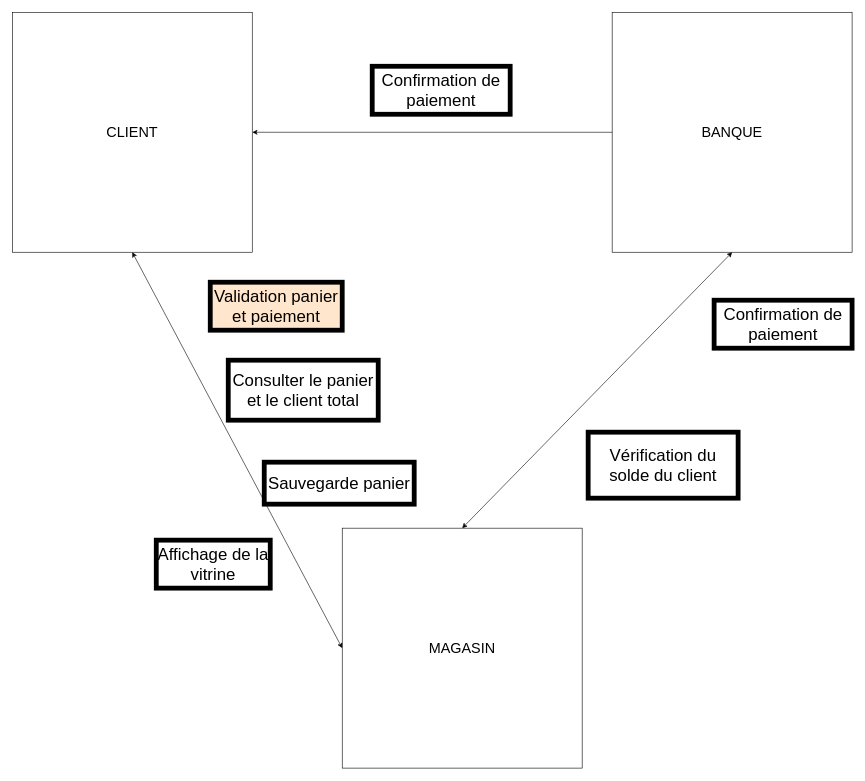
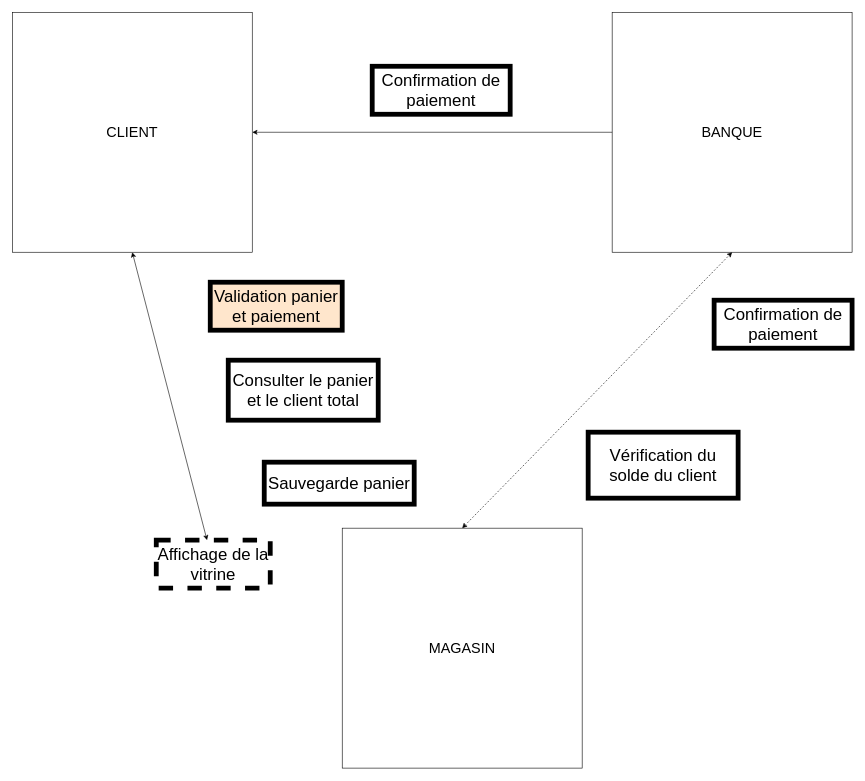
(196, 373) -> (170, 396)
(596, 392) -> (596, 392)
(213, 564) -> (213, 564)
